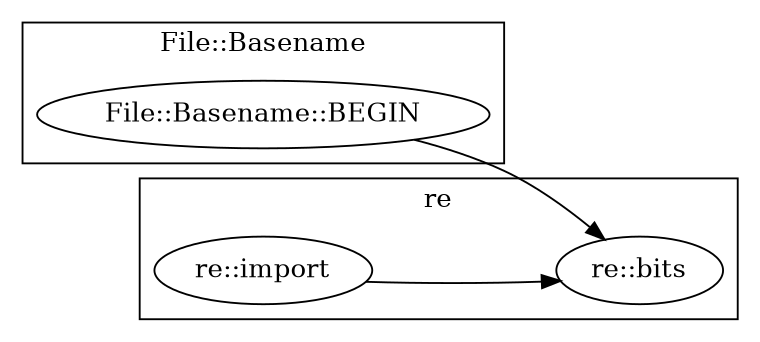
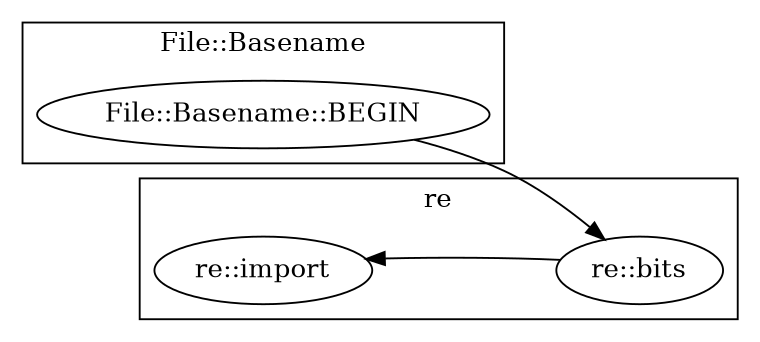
(454, 283) -> (473, 258)
